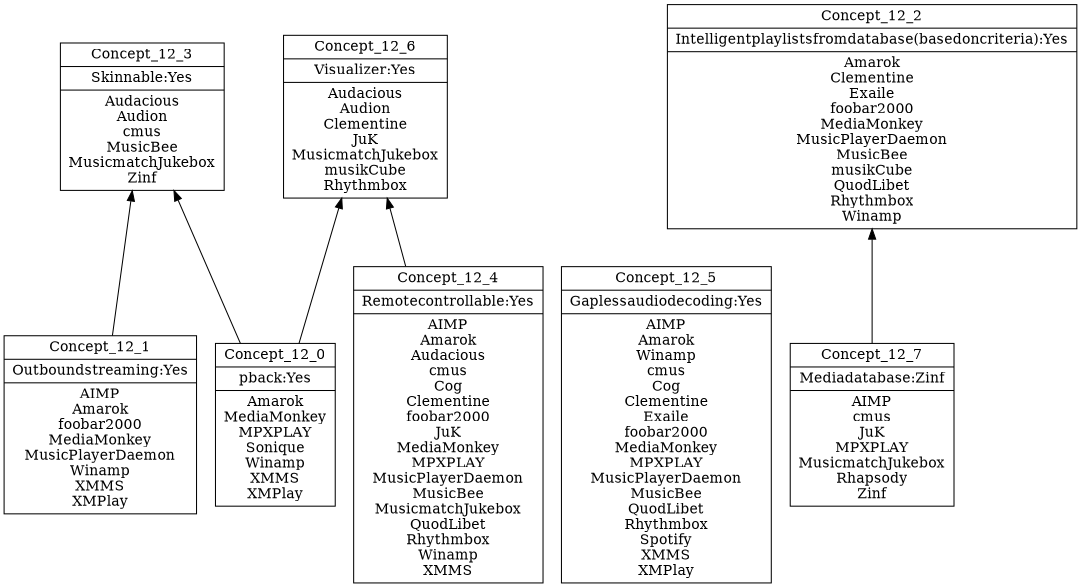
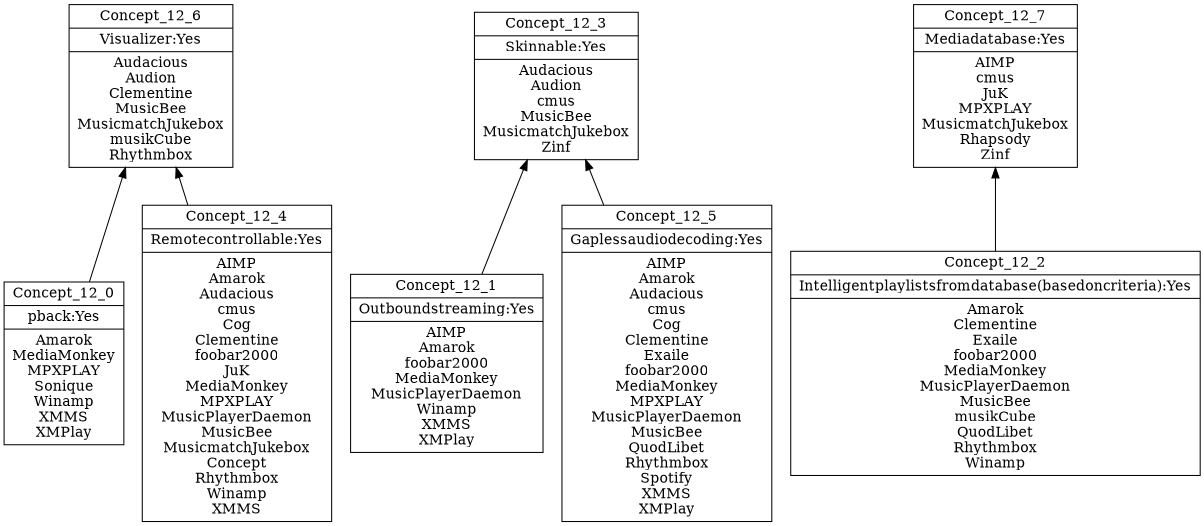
(365, 140) -> (151, 109)
(209, 272) -> (597, 187)
(872, 291) -> (995, 215)
(666, 356) -> (667, 294)
(872, 378) -> (995, 39)
(448, 525) -> (237, 463)
